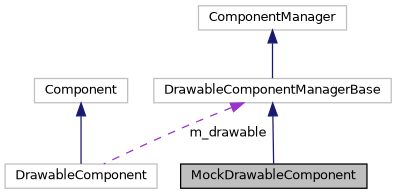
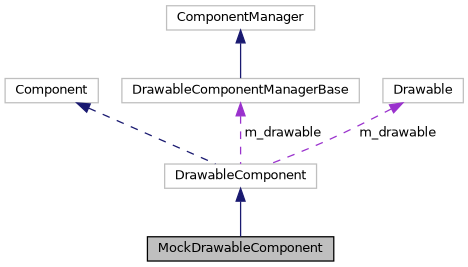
none -> (423, 91)
(81, 140) -> (152, 136)
(273, 140) -> (241, 219)
